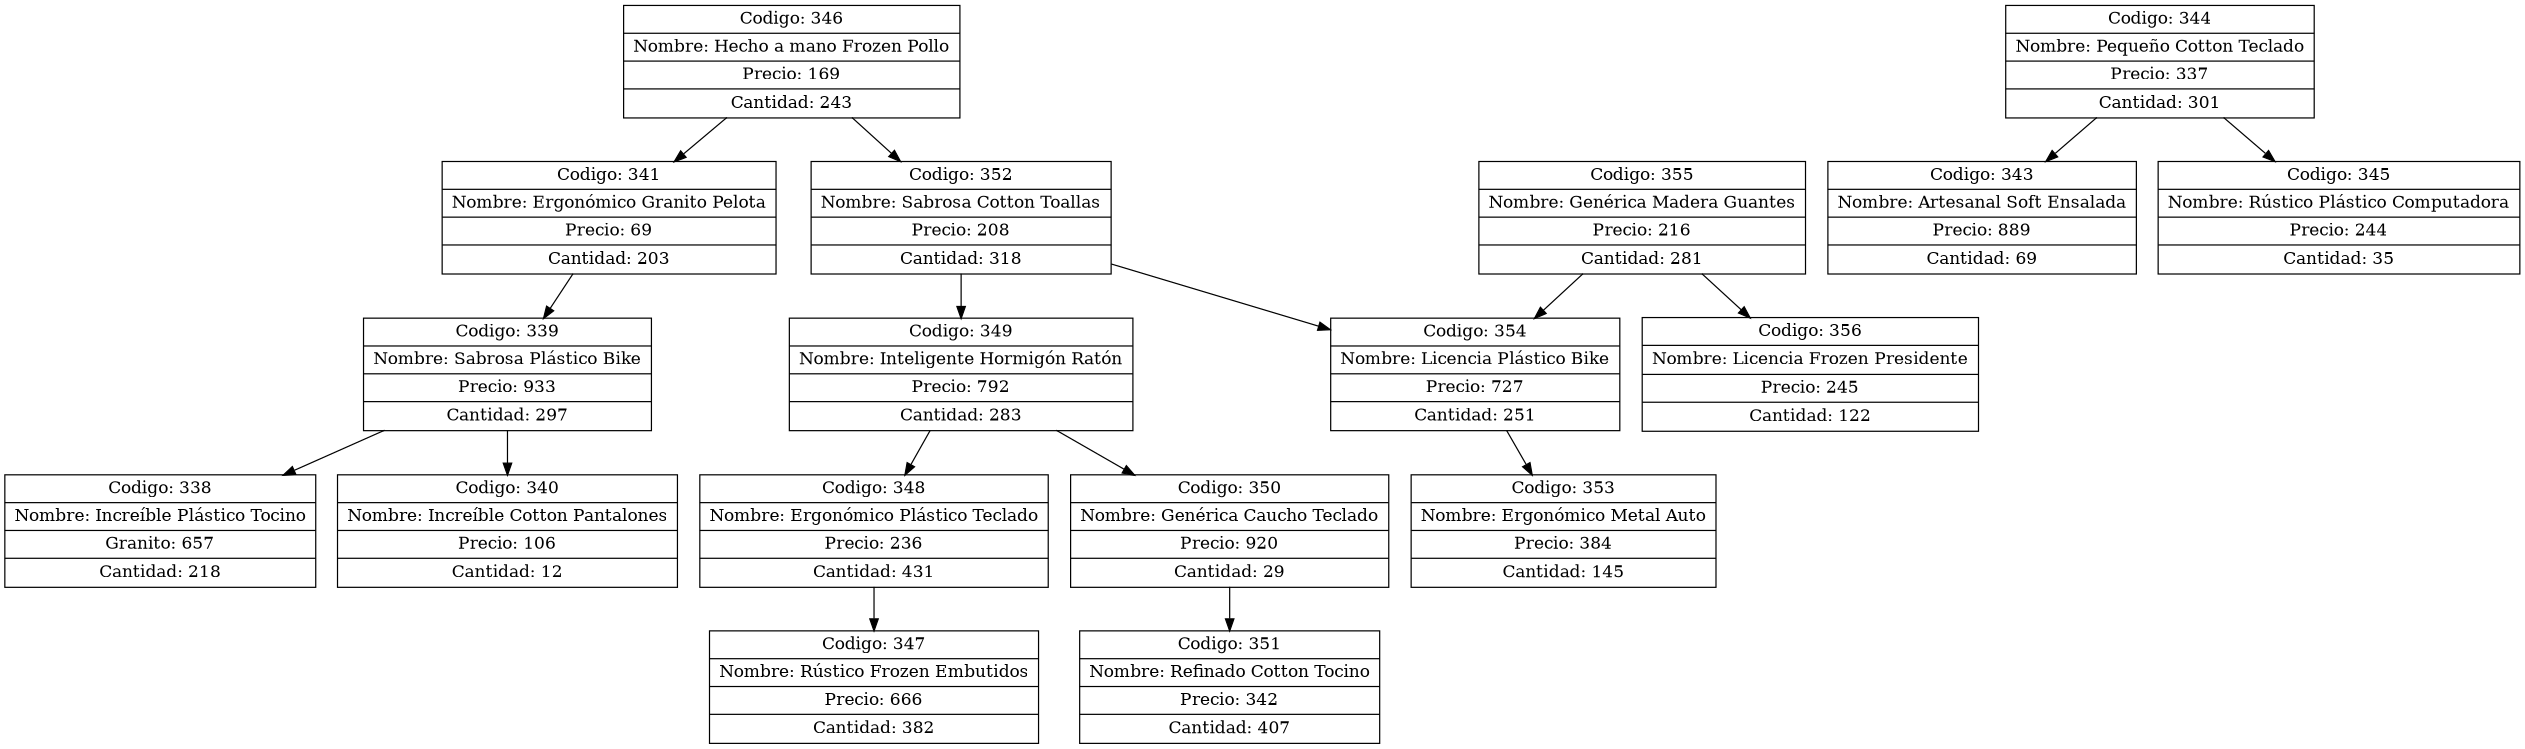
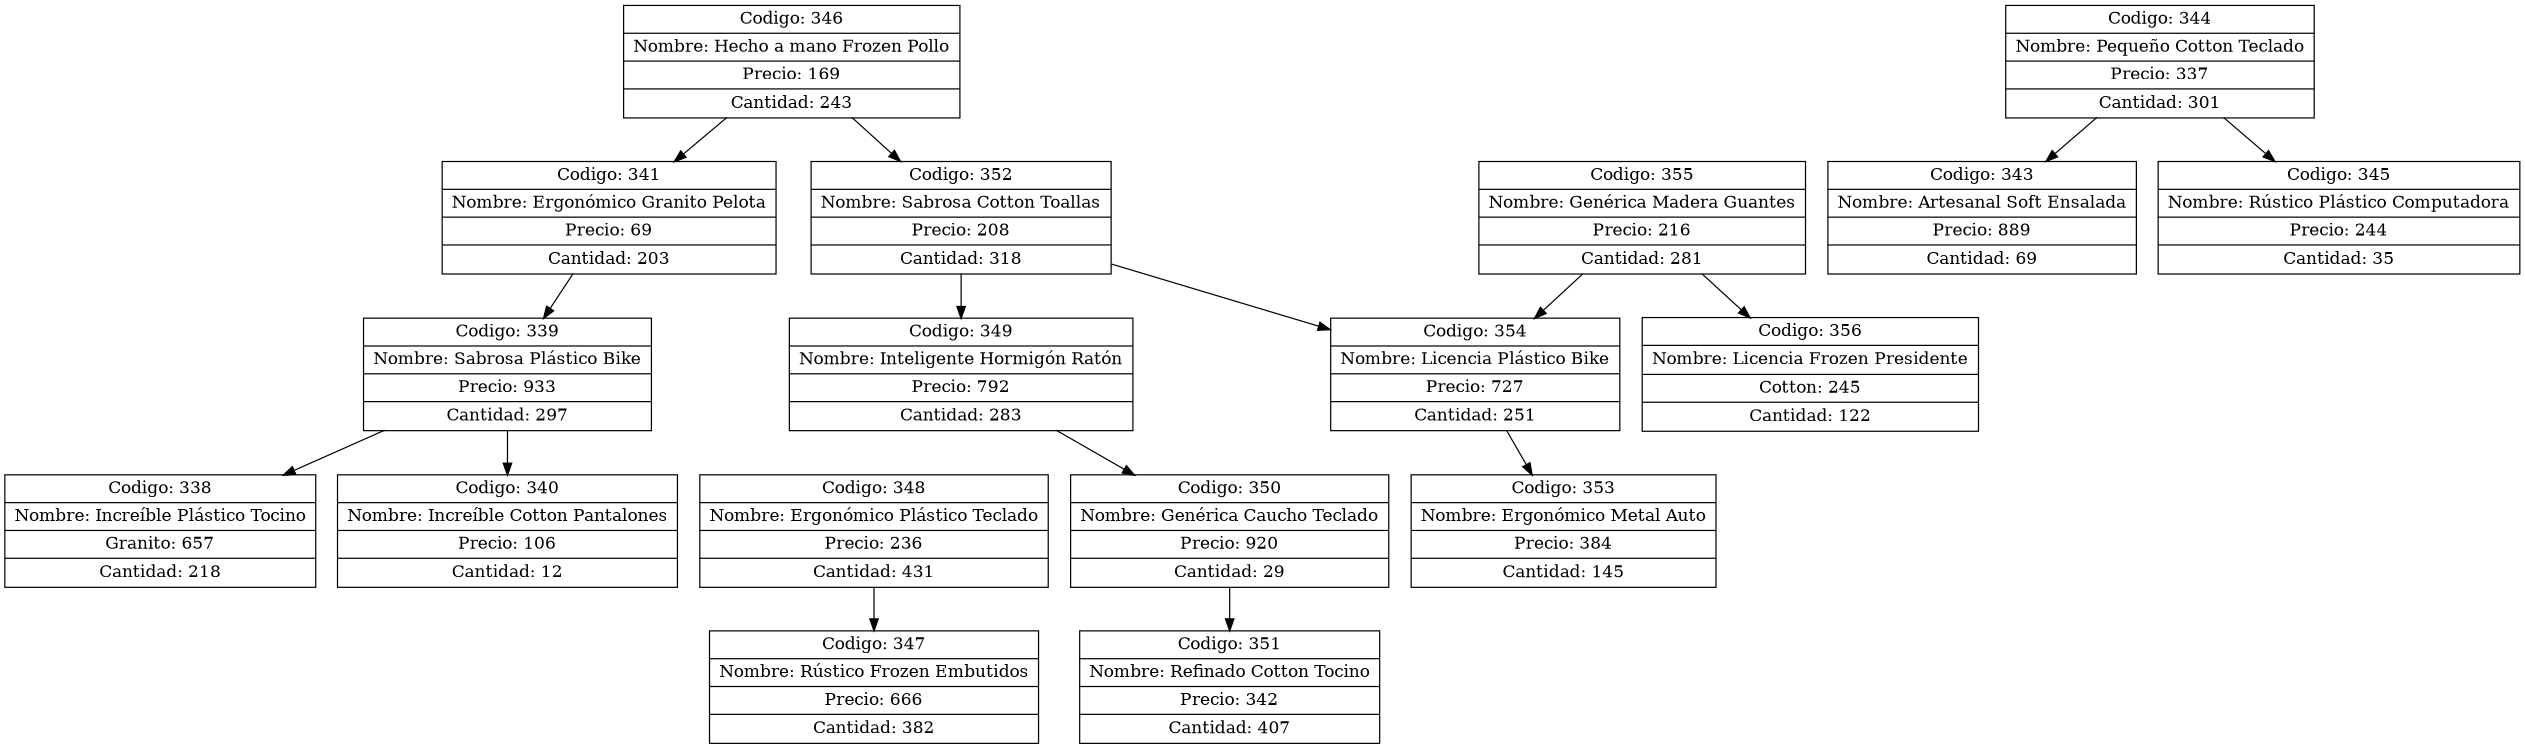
(1810, 388) -> (1810, 388)
(921, 447) -> none
